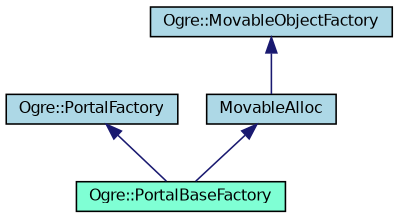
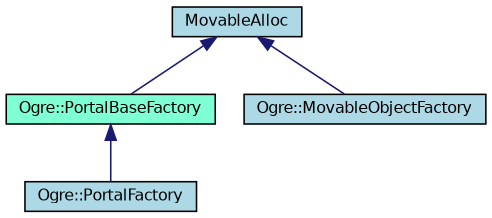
(271, 74) -> (308, 70)
(142, 158) -> (111, 161)
